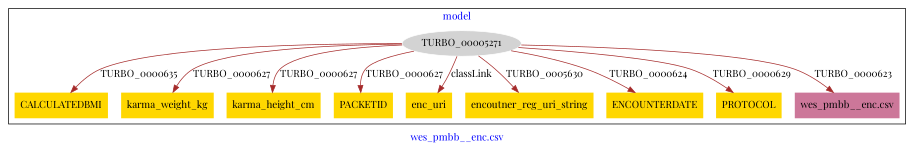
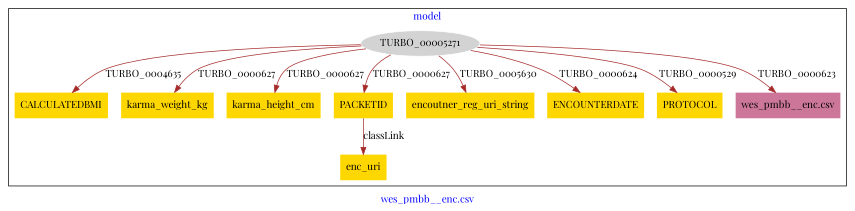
(450, 72) -> (363, 133)
(139, 74) -> (144, 74)
(752, 74) -> (698, 74)
